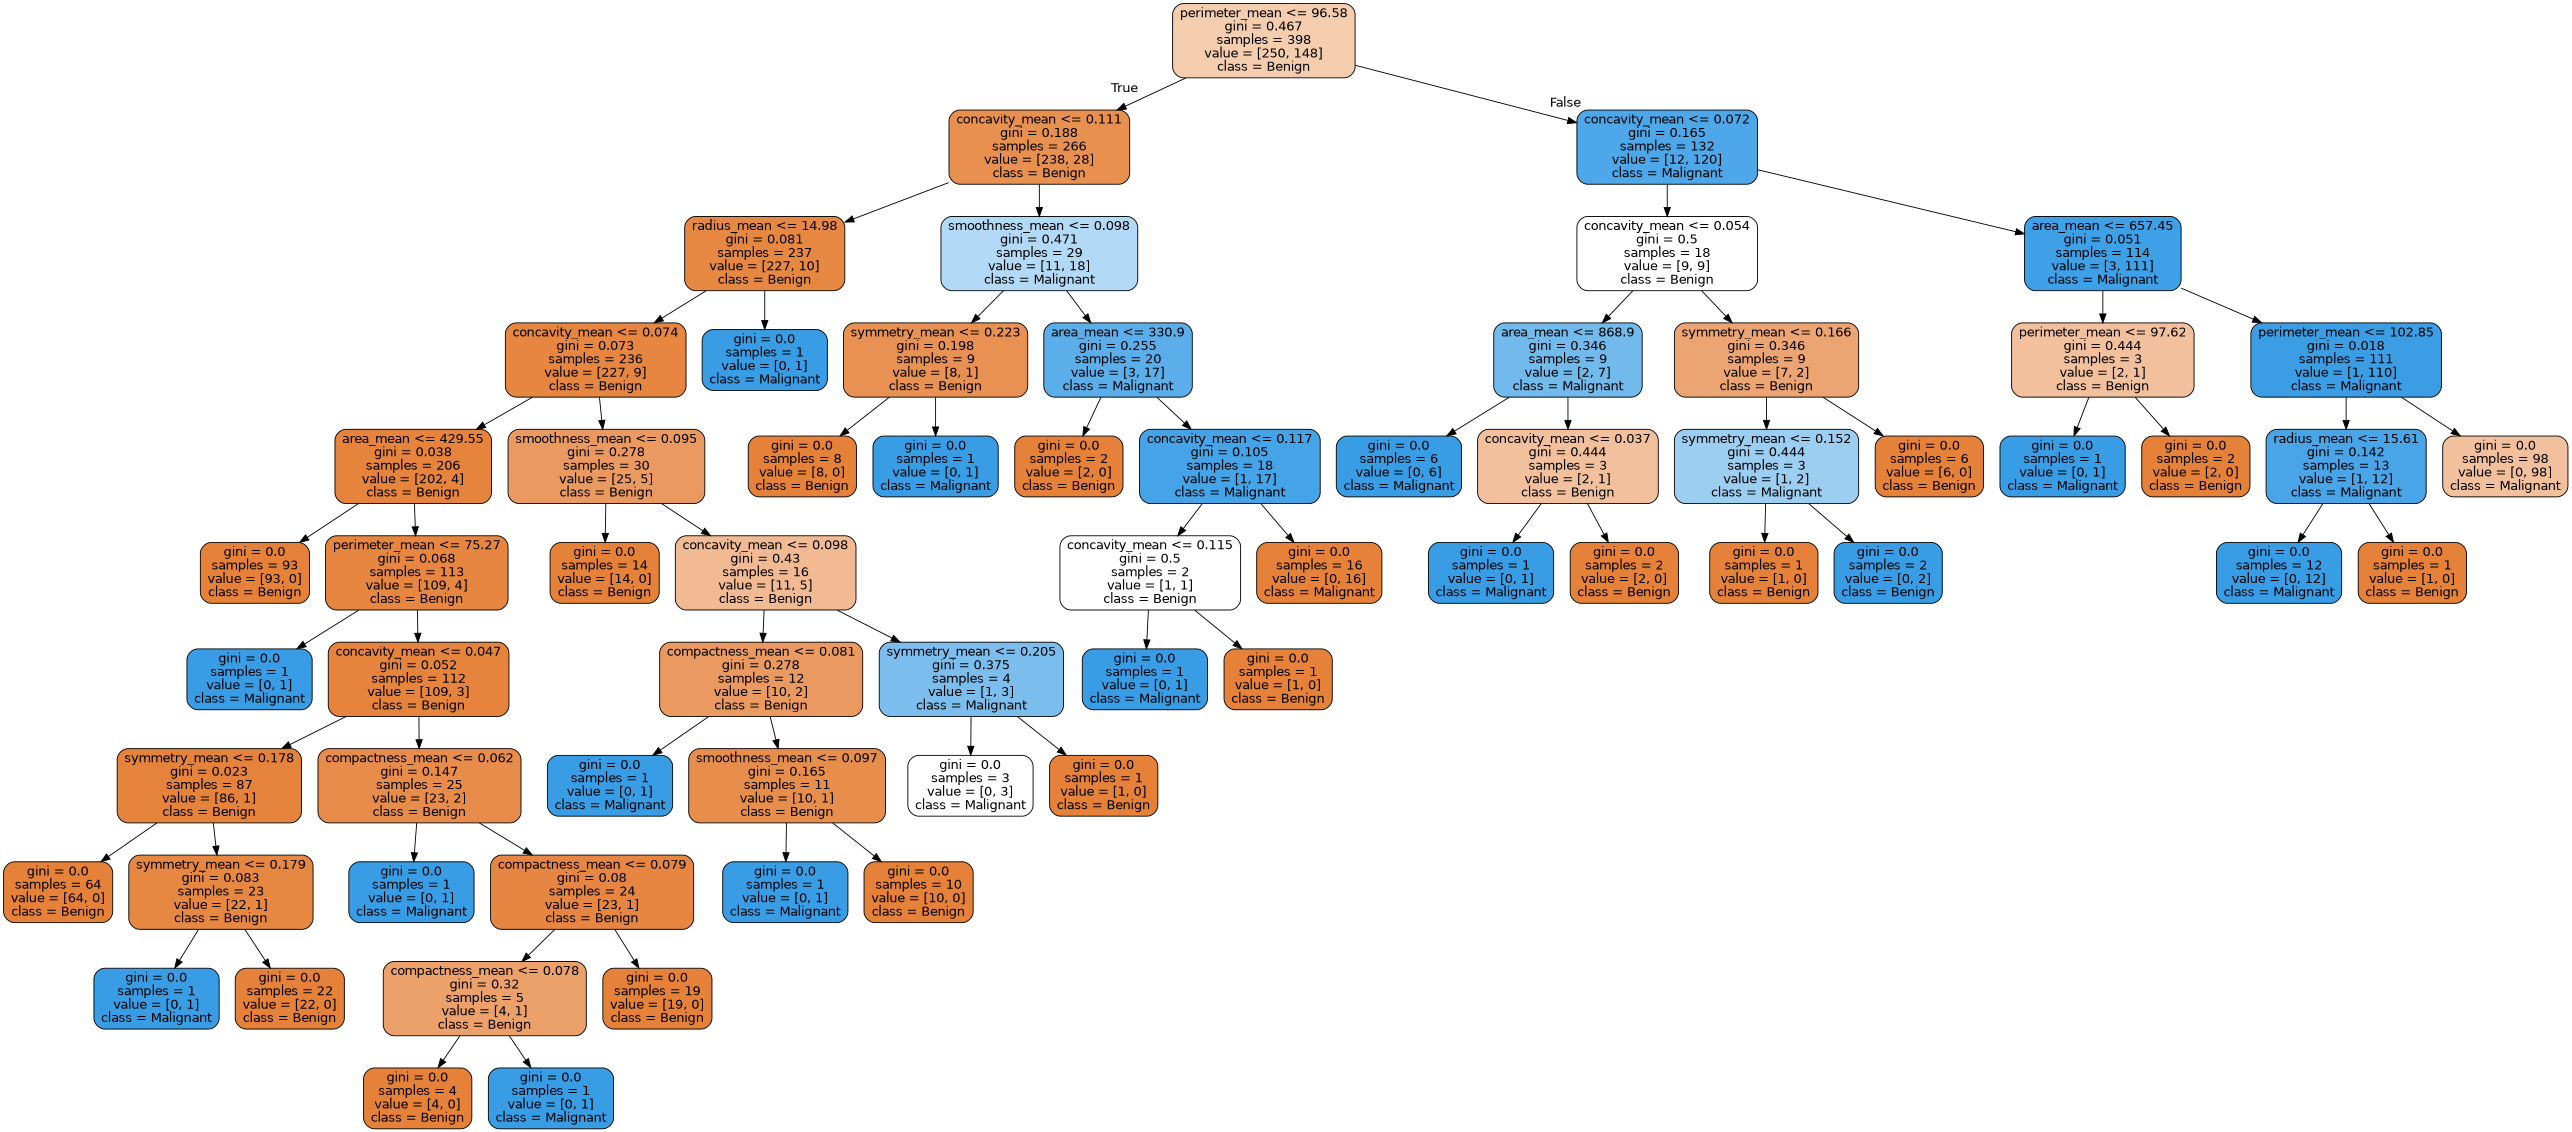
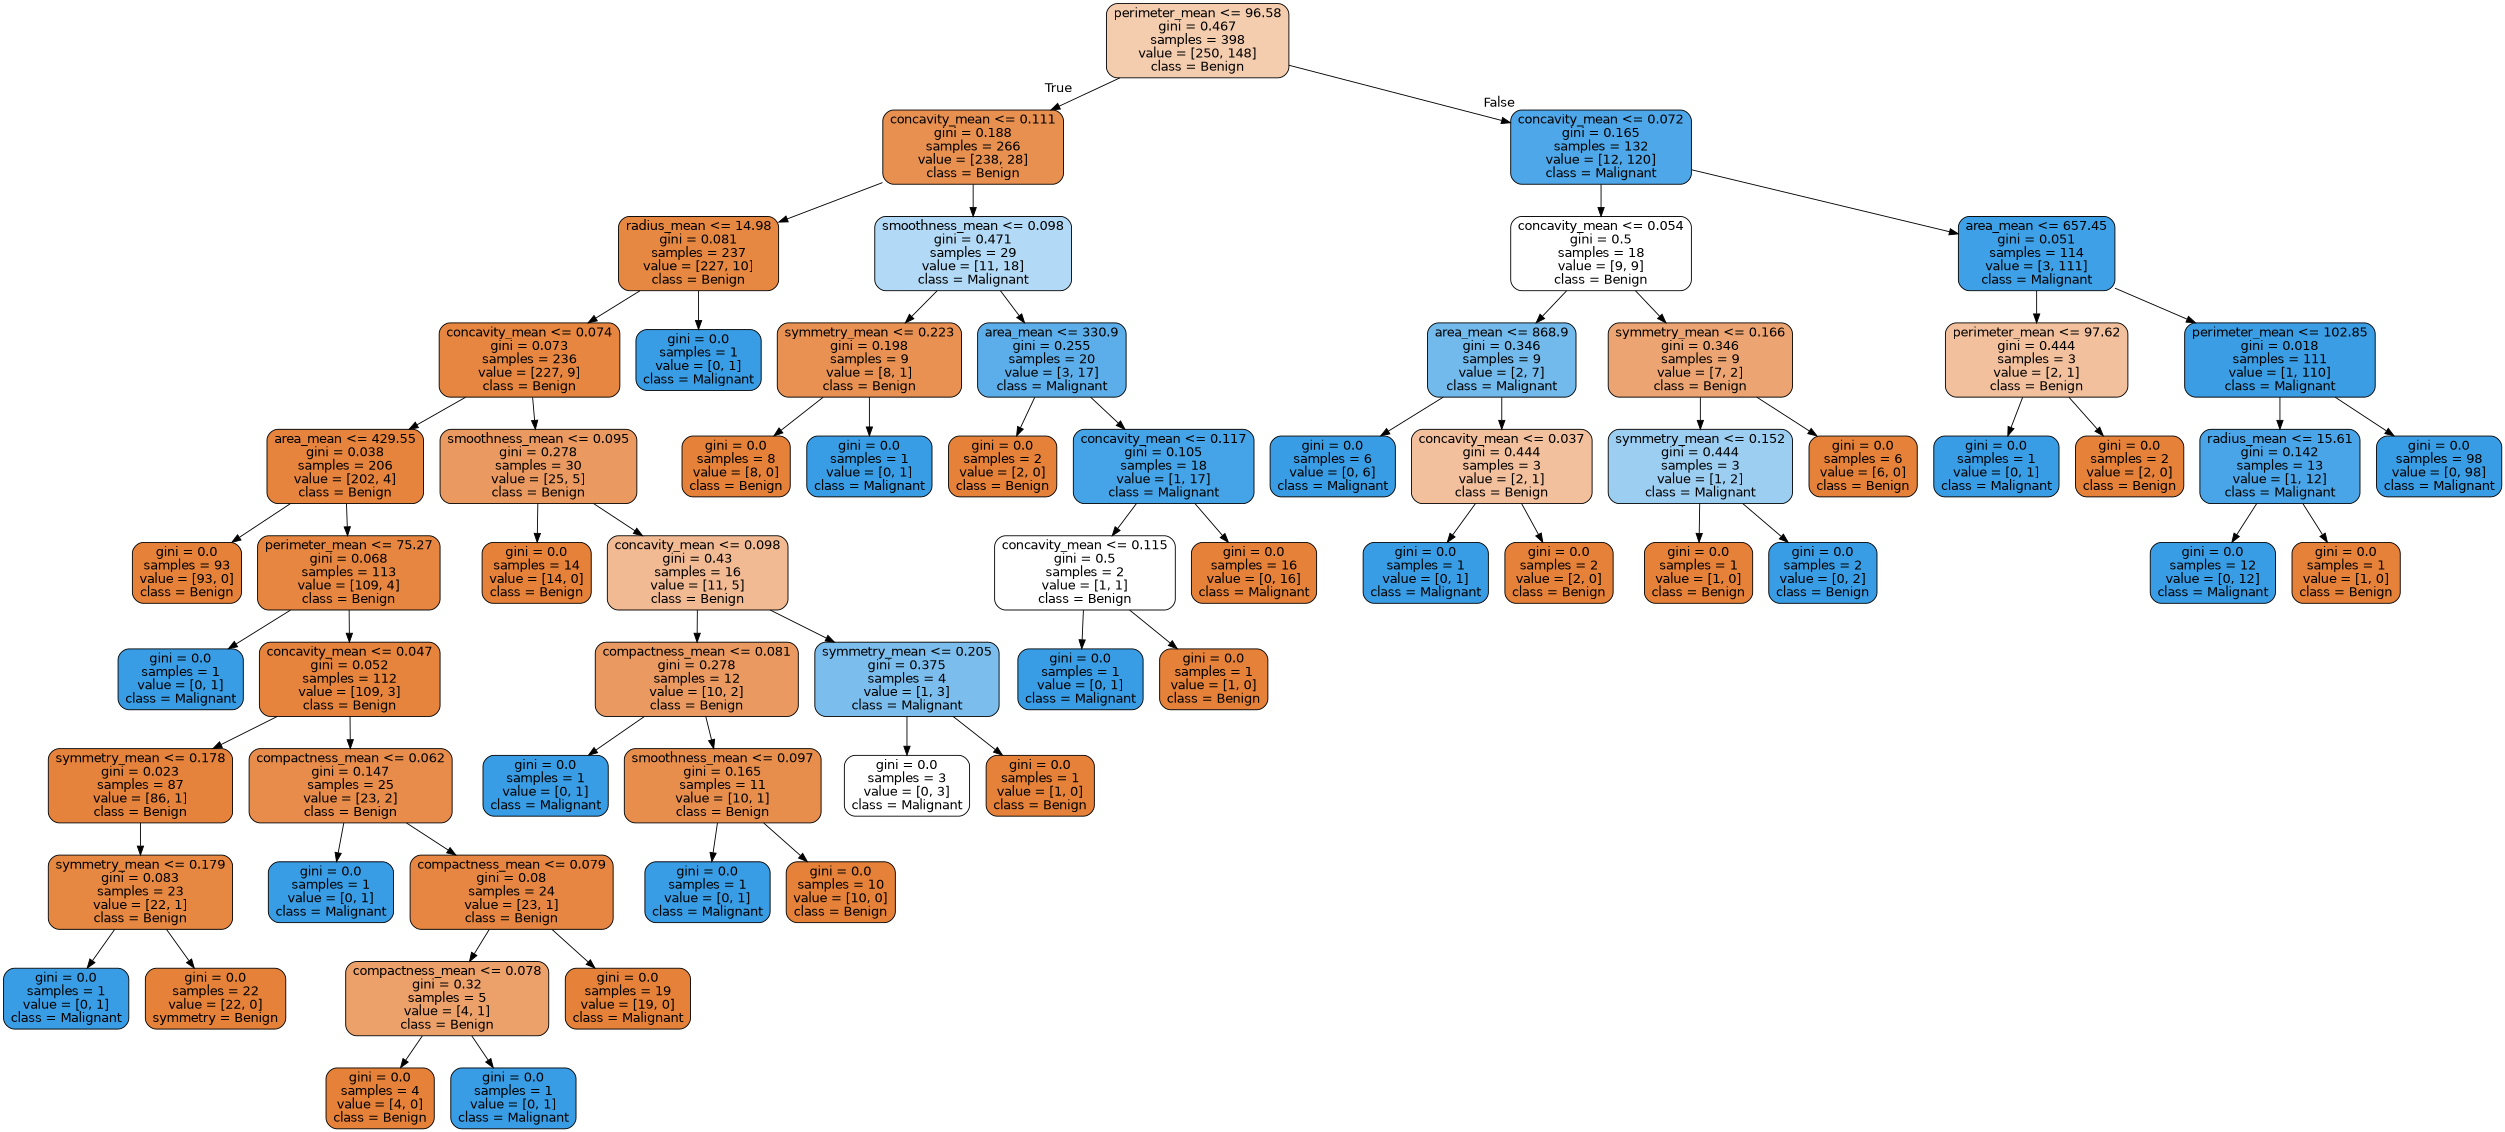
(2505, 466) -> (2439, 466)
(58, 892) -> none
(290, 999) -> (216, 999)
(657, 999) -> (628, 999)
